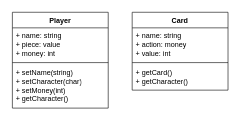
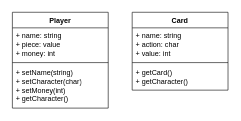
(162, 45) -> (160, 45)
